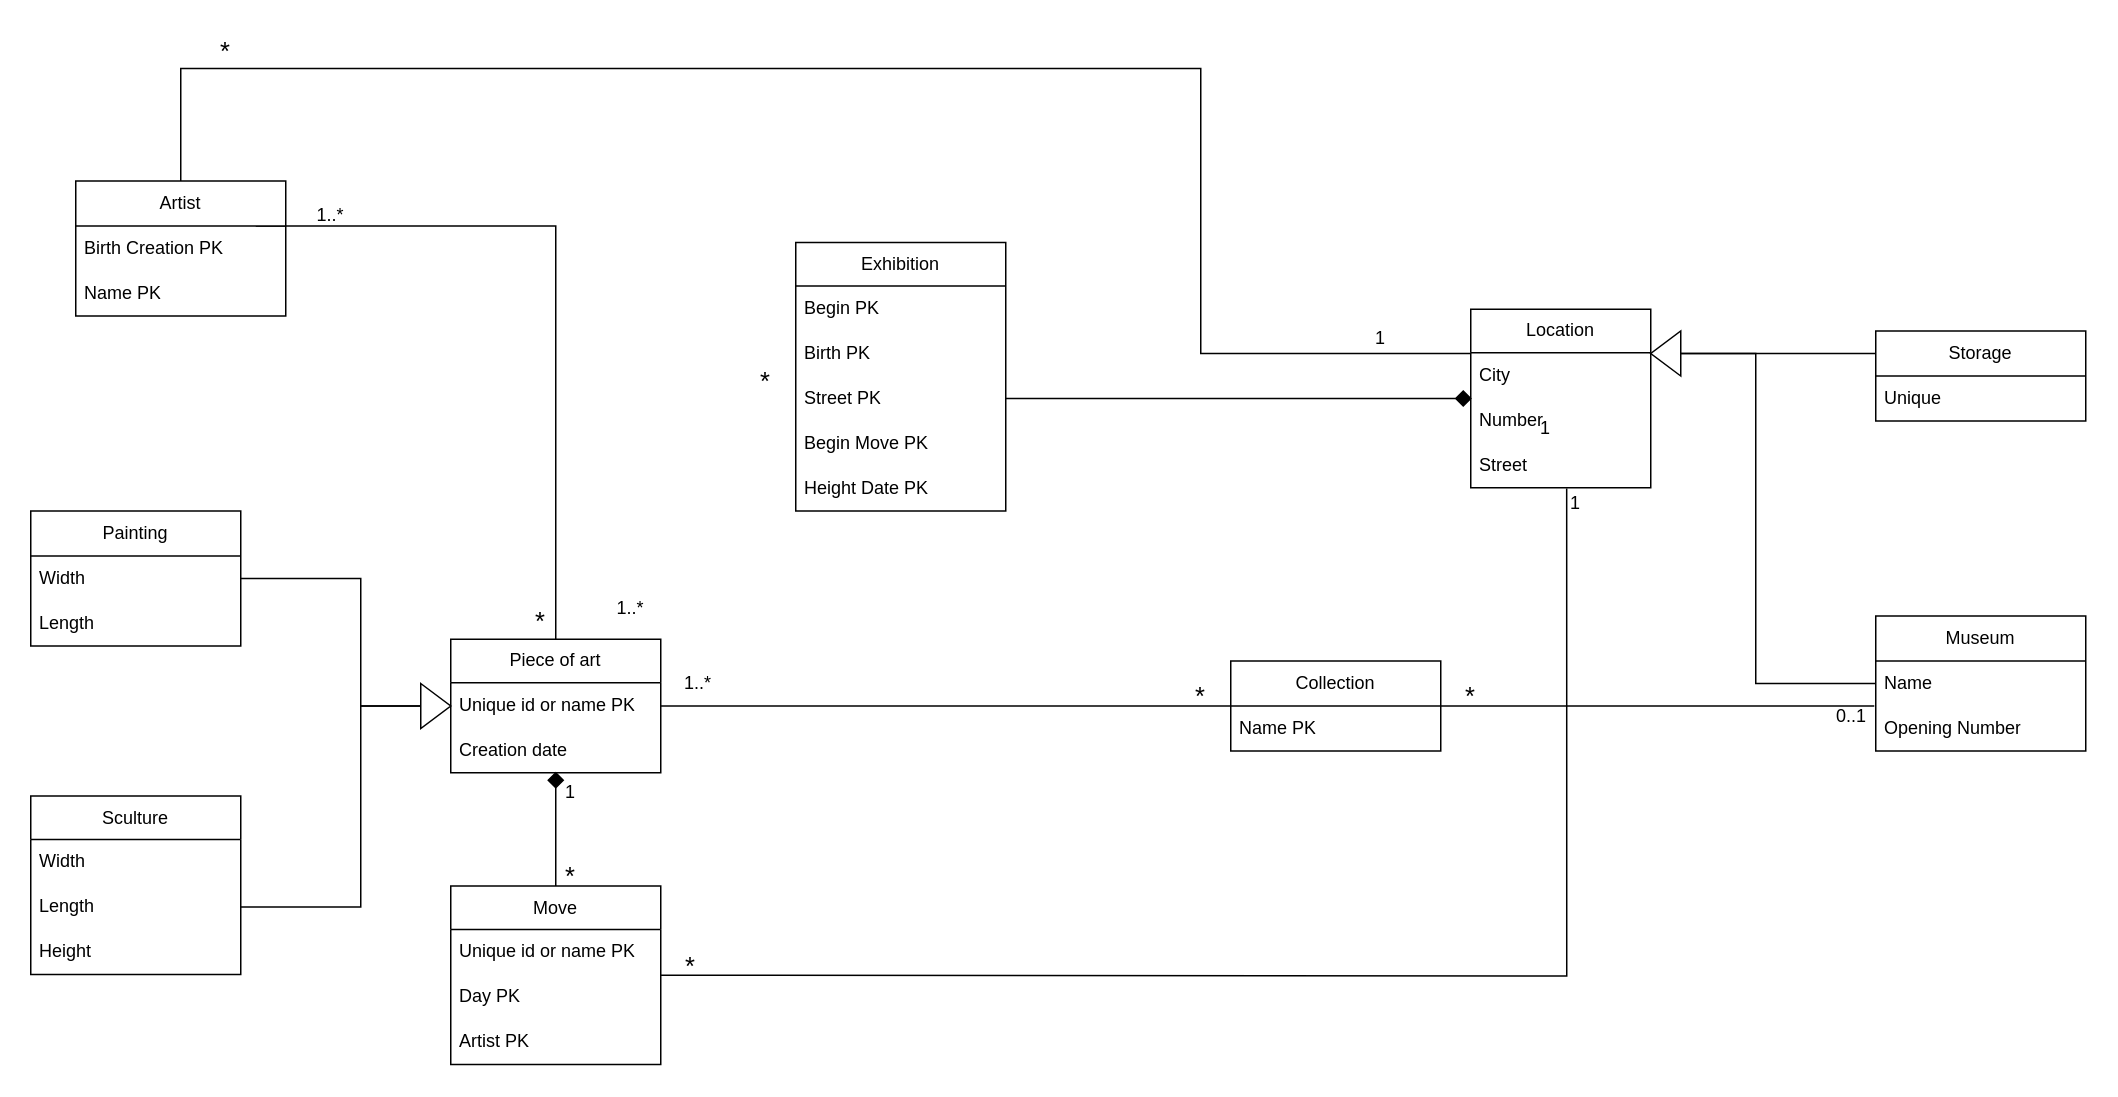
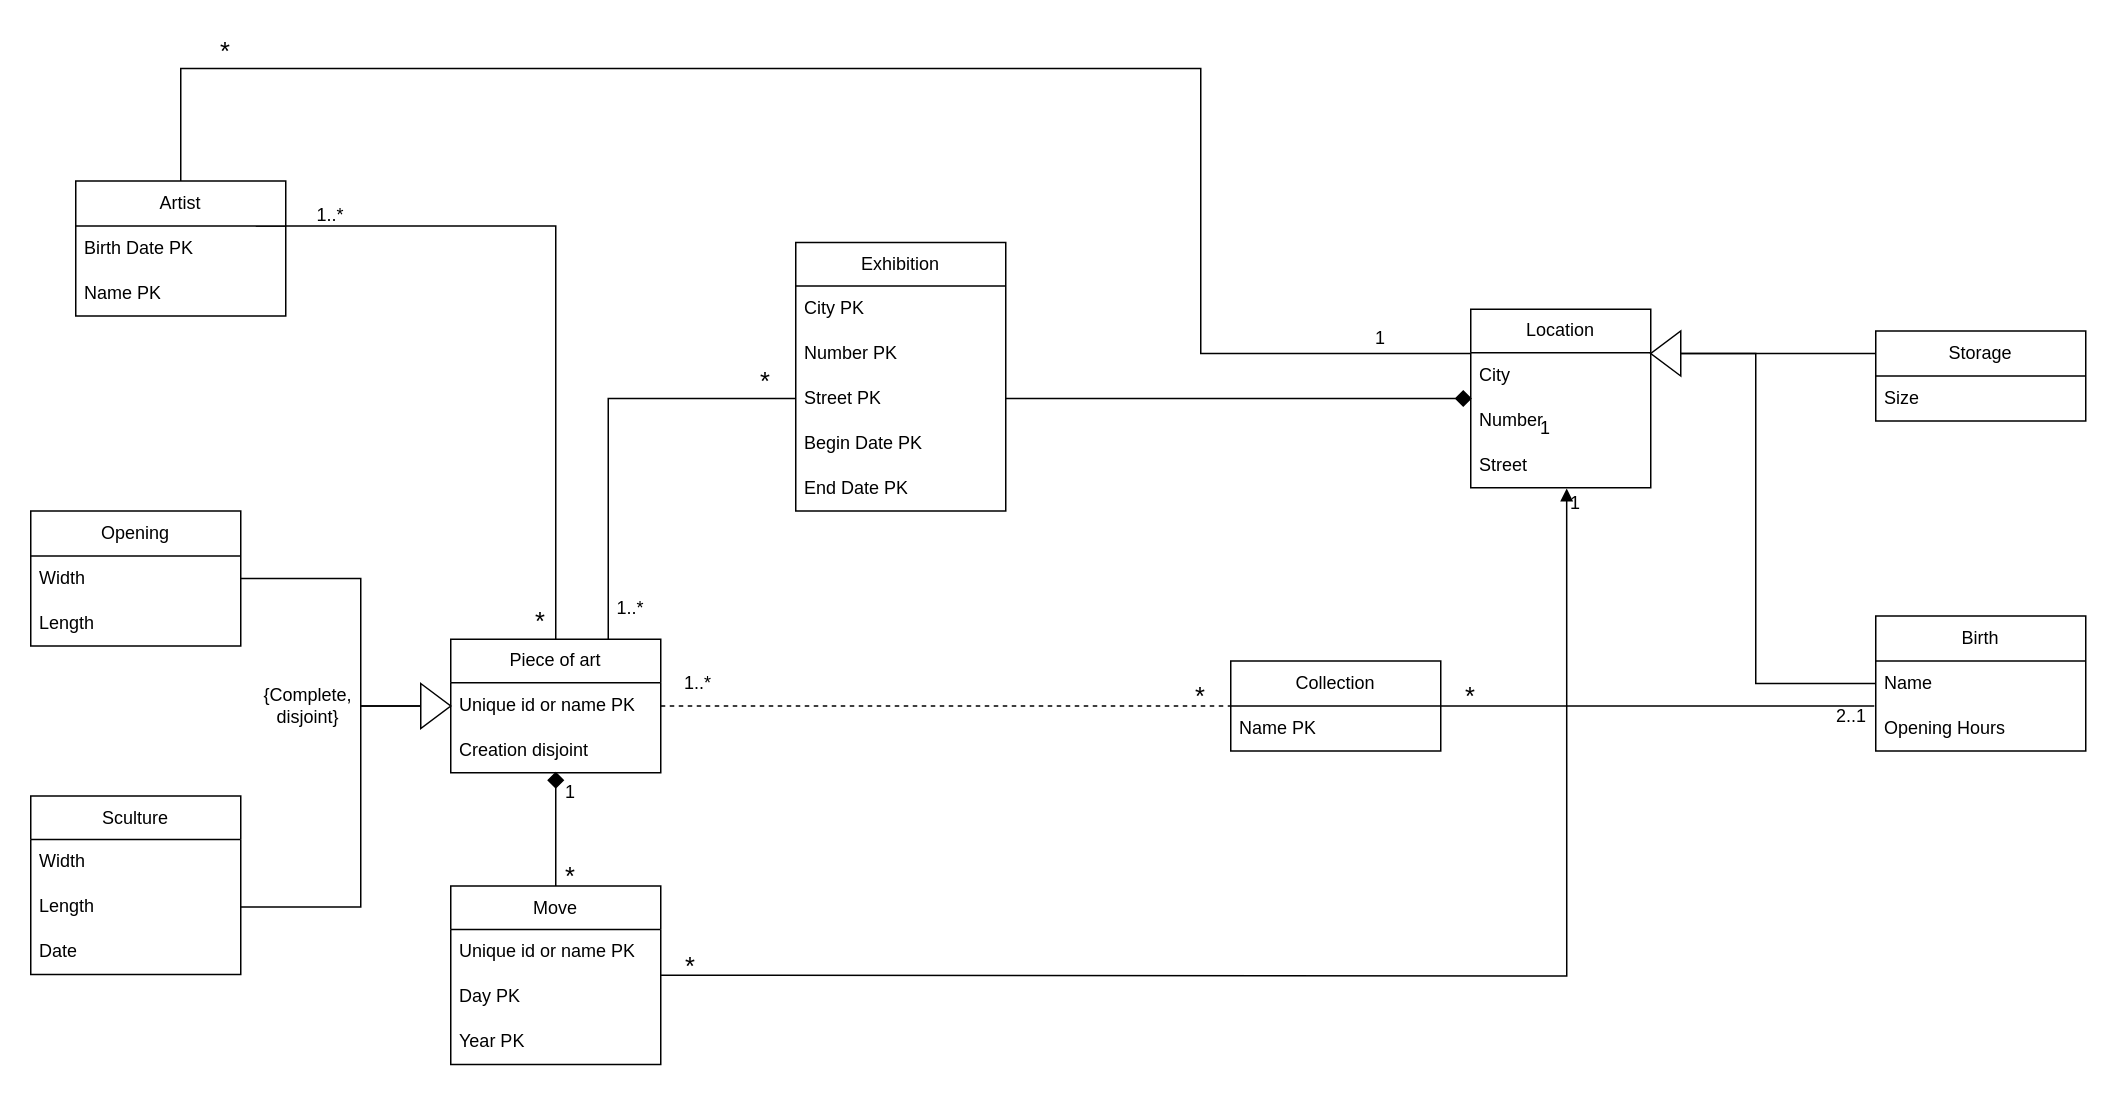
(161, 248) -> (143, 248)
(840, 308) -> (835, 308)
(840, 353) -> (848, 353)
(1913, 398) -> (1903, 398)
none -> (608, 426)
(863, 443) -> (863, 443)
(868, 488) -> (856, 488)
(1567, 497) -> (1567, 502)
(136, 533) -> (136, 533)
(1981, 638) -> (1981, 638)
none -> (308, 706)
(945, 706) -> (945, 706)
(1852, 716) -> (1852, 716)
(1951, 728) -> (1946, 728)
(521, 751) -> (536, 751)
(68, 952) -> (60, 952)
(500, 1042) -> (493, 1042)
